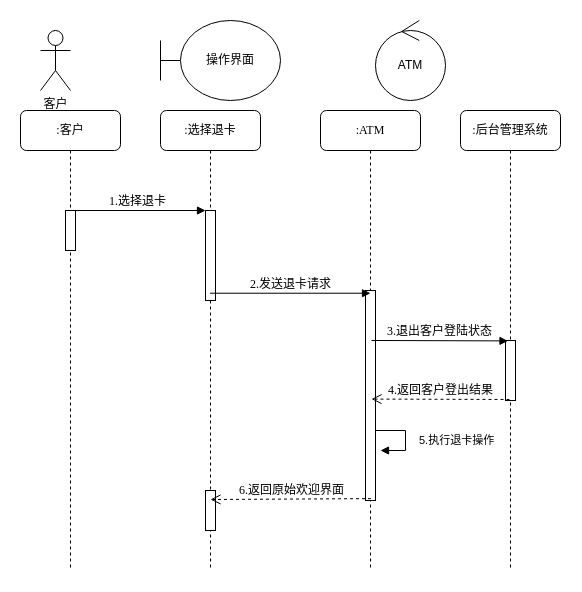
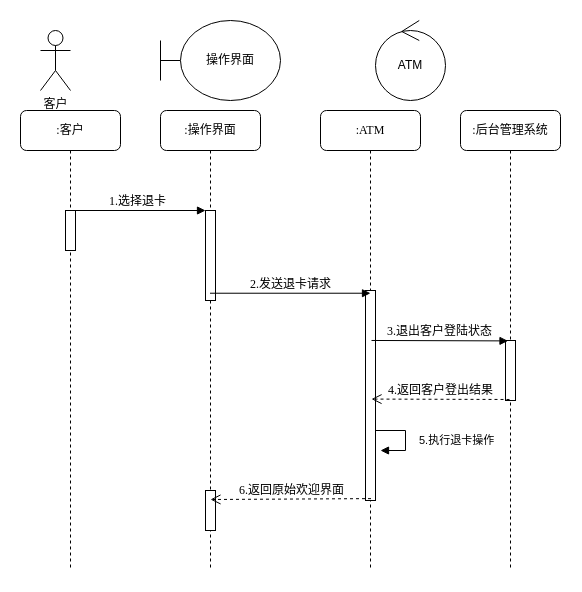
(211, 131) -> (211, 131)
